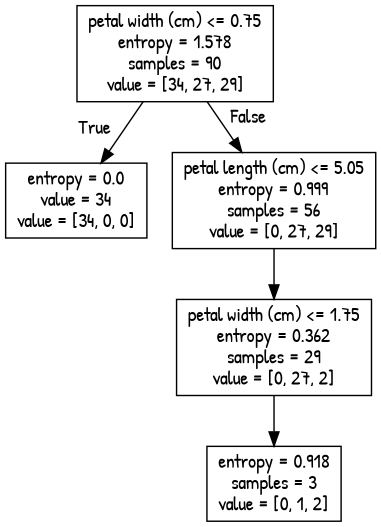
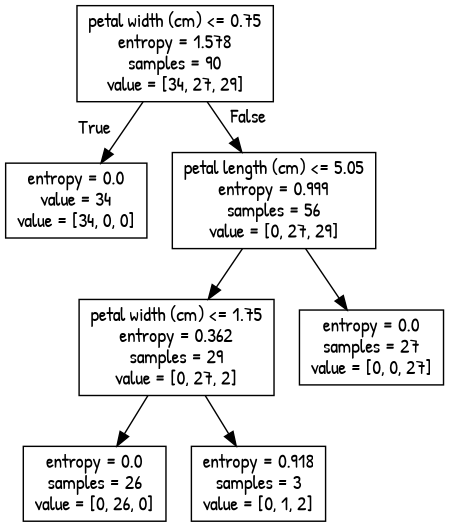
none -> (371, 347)
none -> (95, 484)
